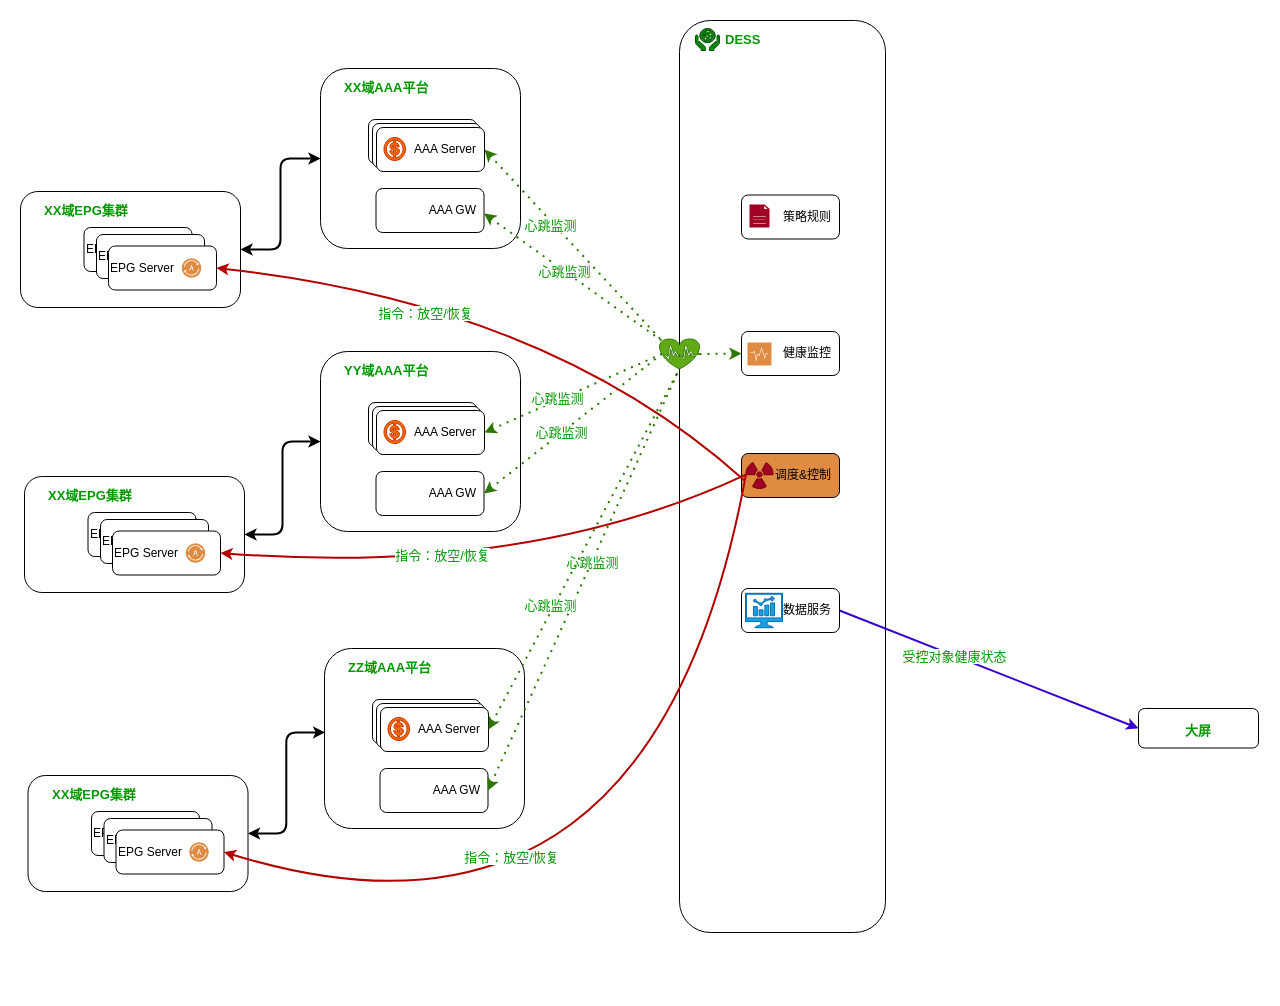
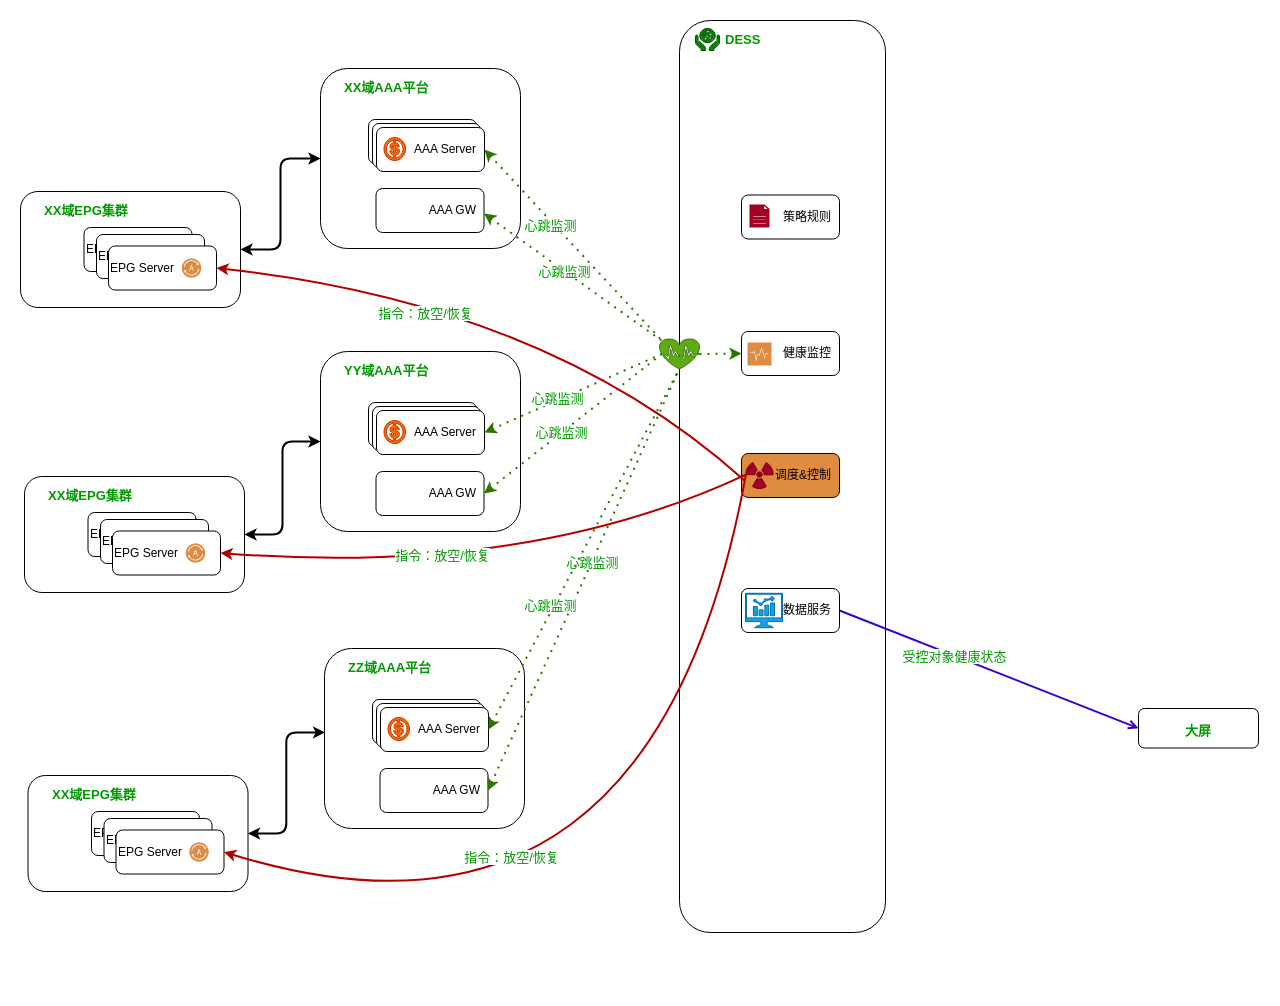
(1129, 724) -> (1130, 725)
